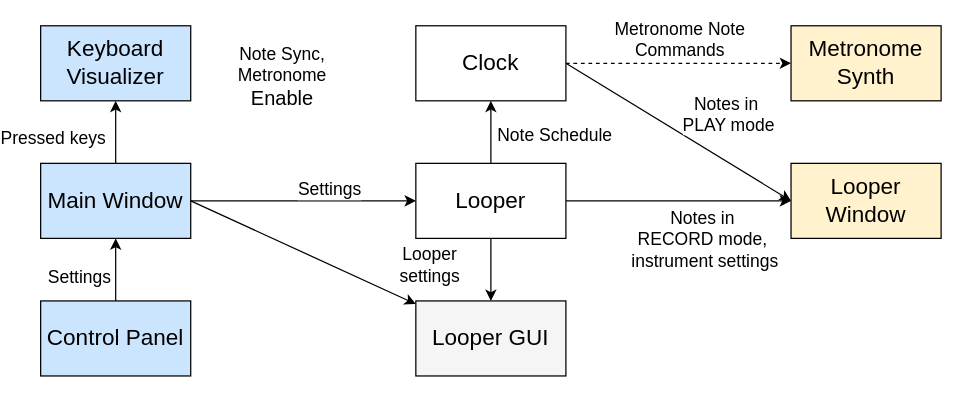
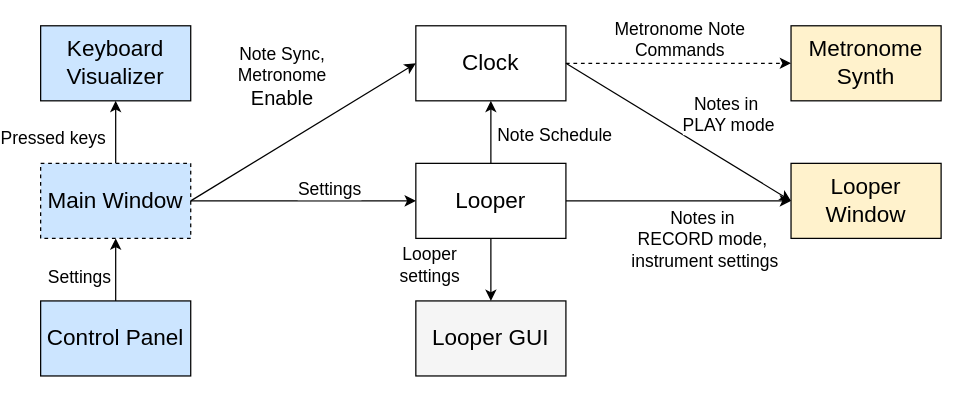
(116, 201) -> (116, 201)
(302, 252) -> (302, 133)
